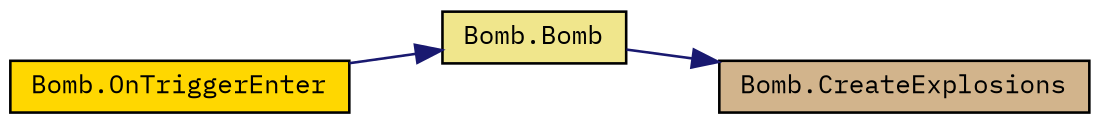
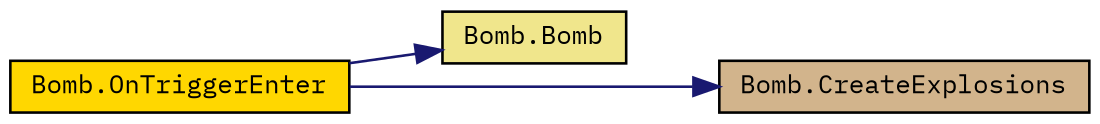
(659, 54) -> (521, 87)
